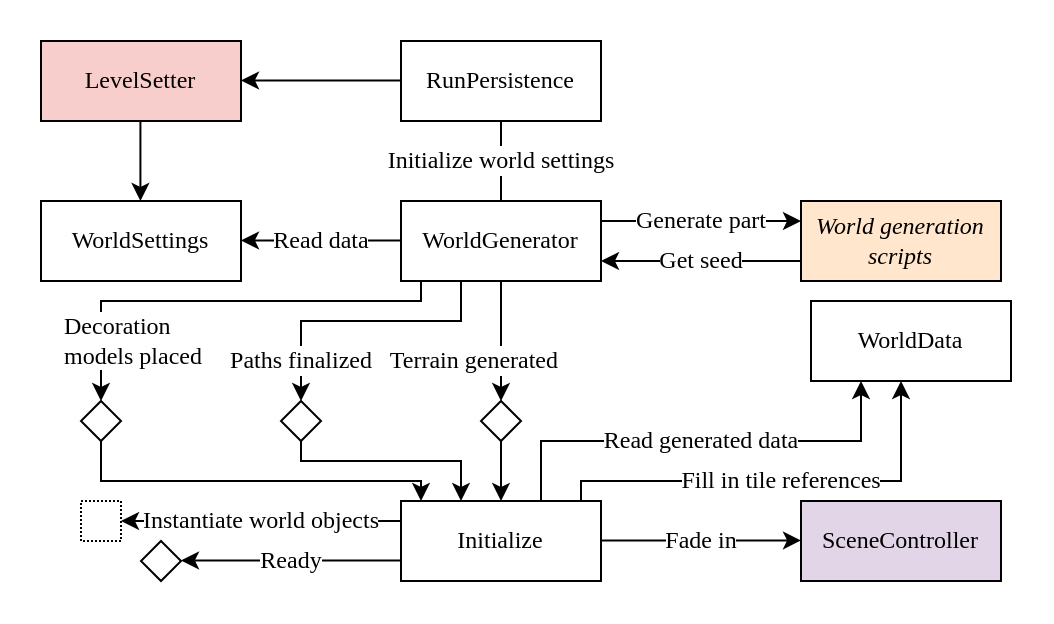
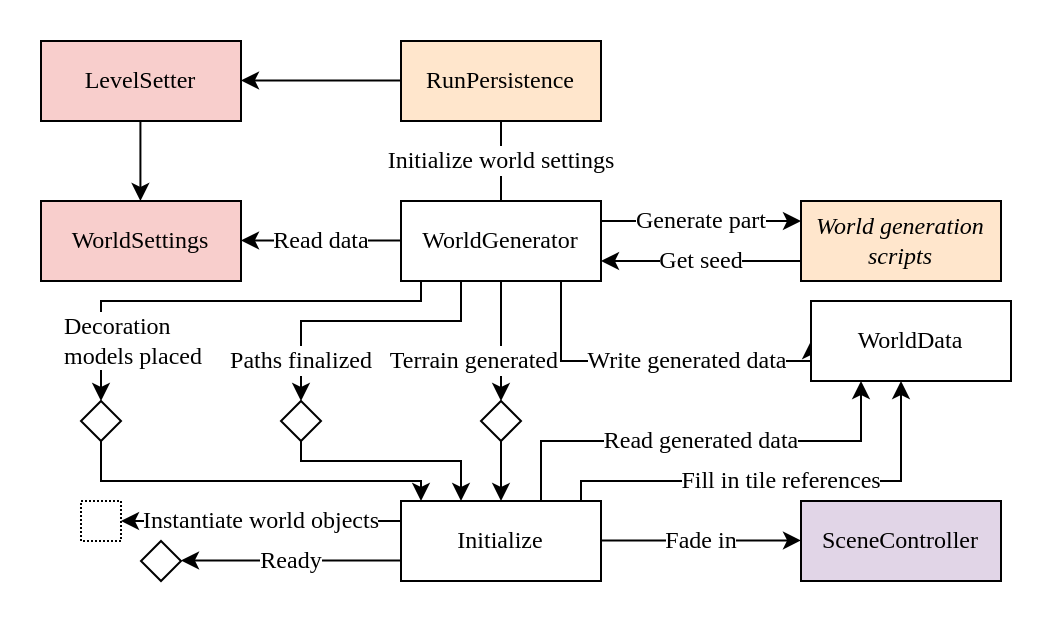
(501, 81) -> (501, 81)
(141, 241) -> (141, 241)
none -> (649, 361)
